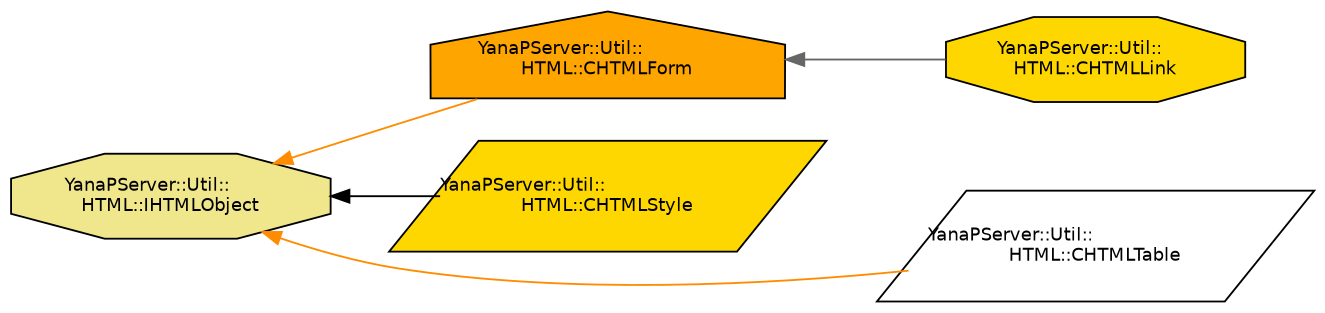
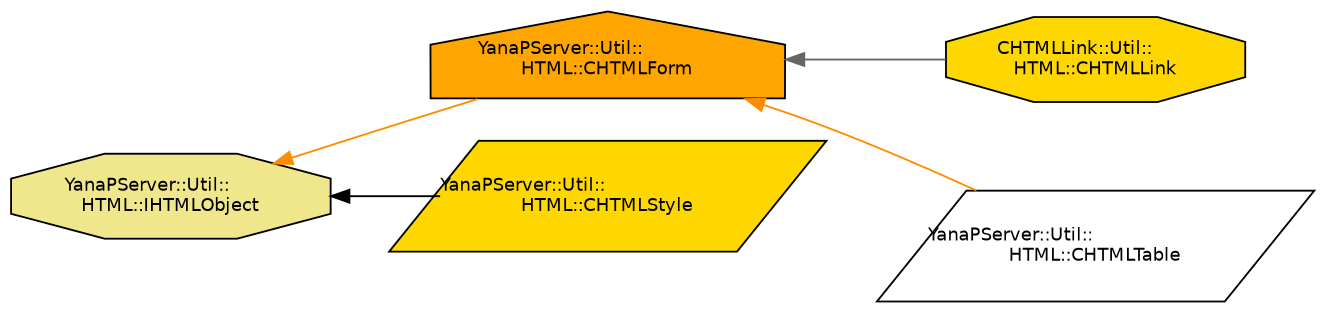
(1096, 60) -> (1096, 60)
(592, 284) -> (871, 145)
